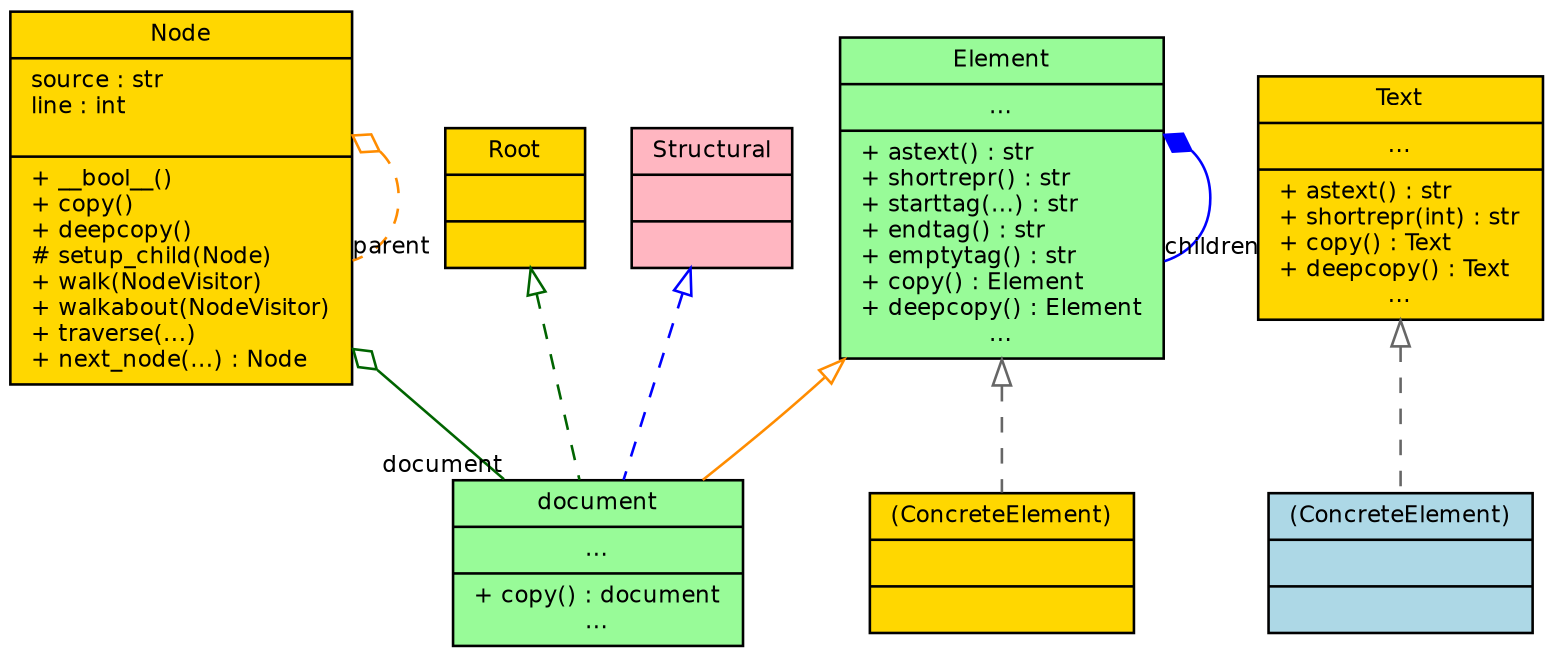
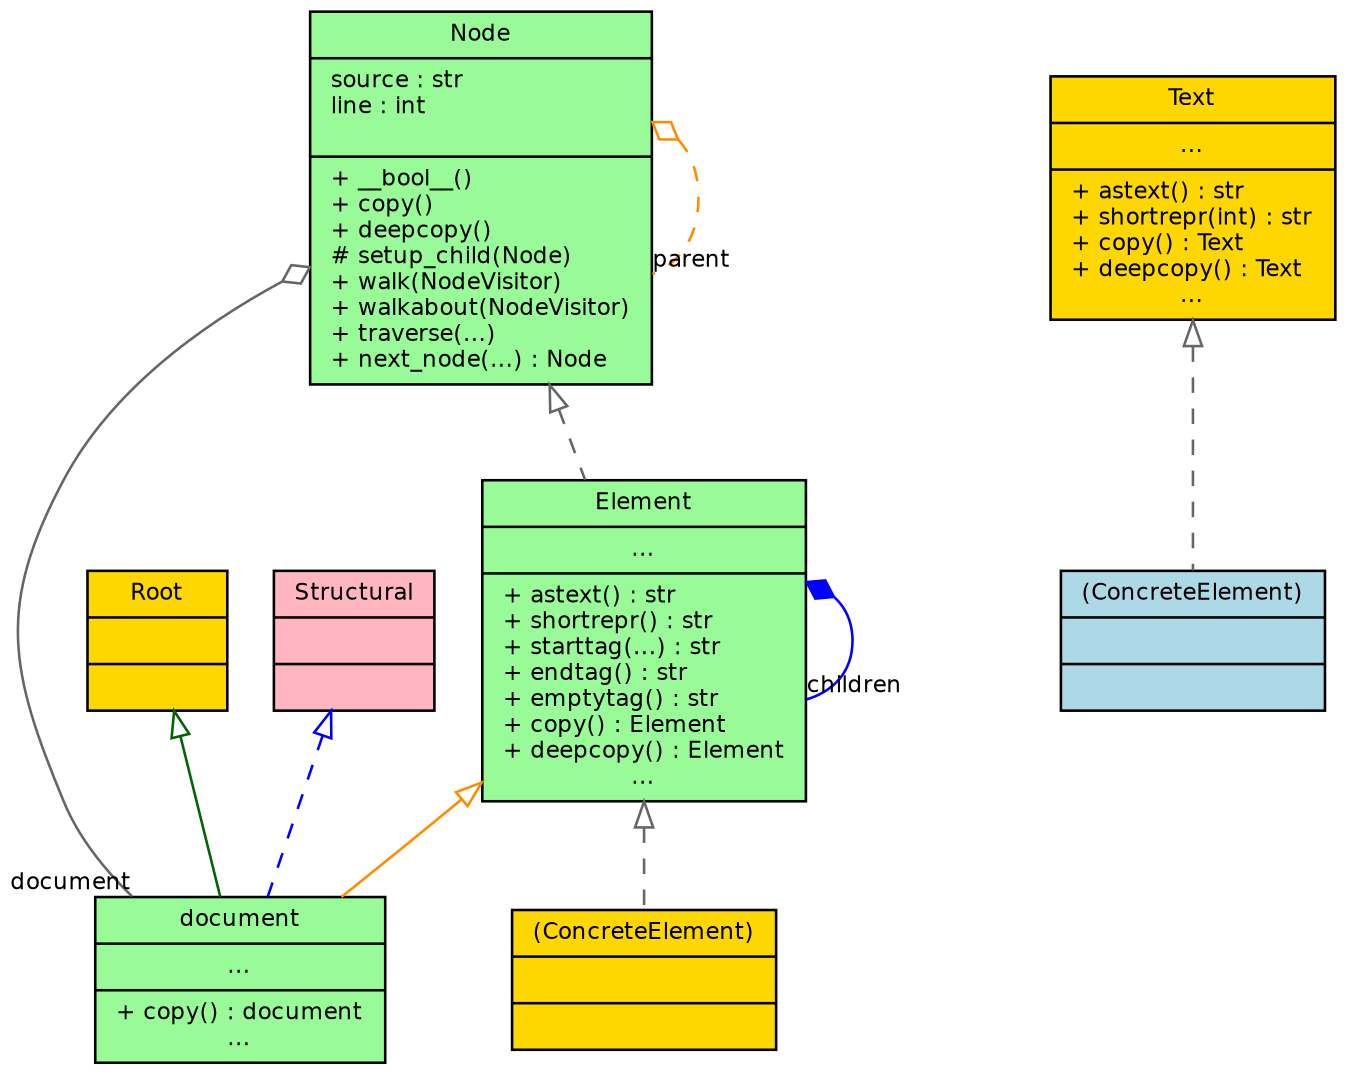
(181, 198) -> (481, 198)
(558, 387) -> (200, 817)
(441, 425) -> (33, 551)
none -> (572, 445)
